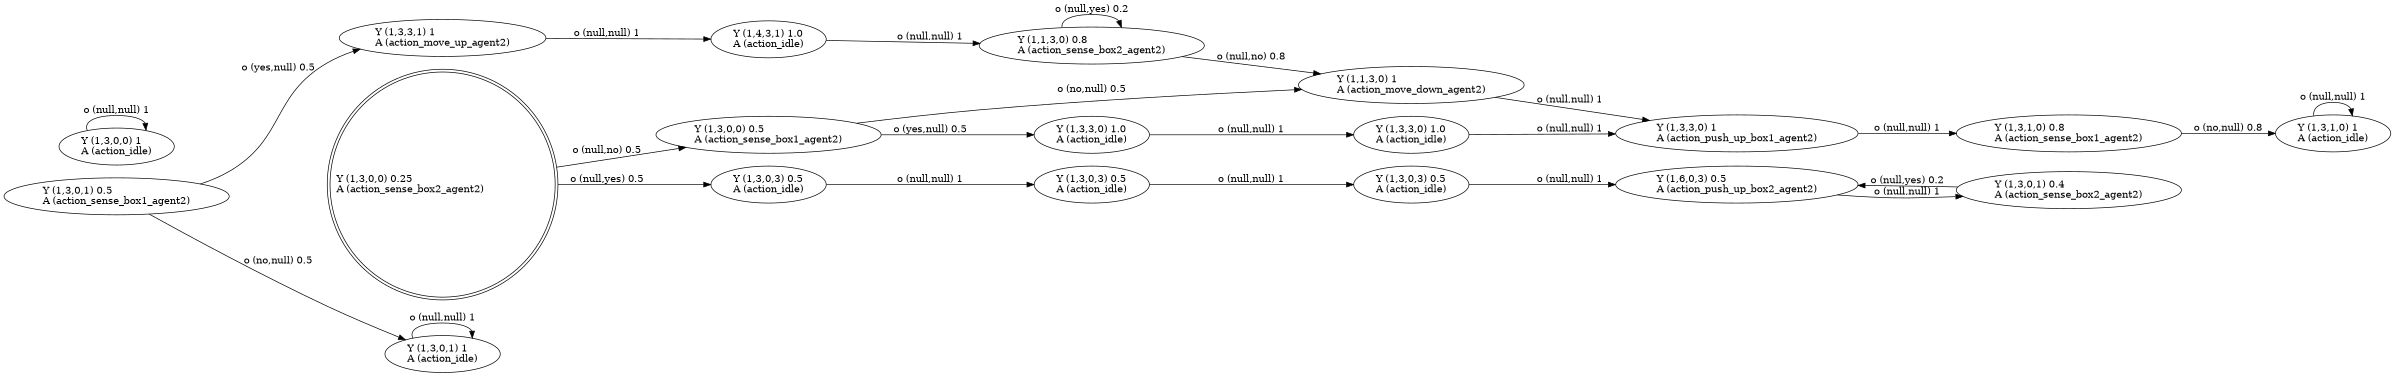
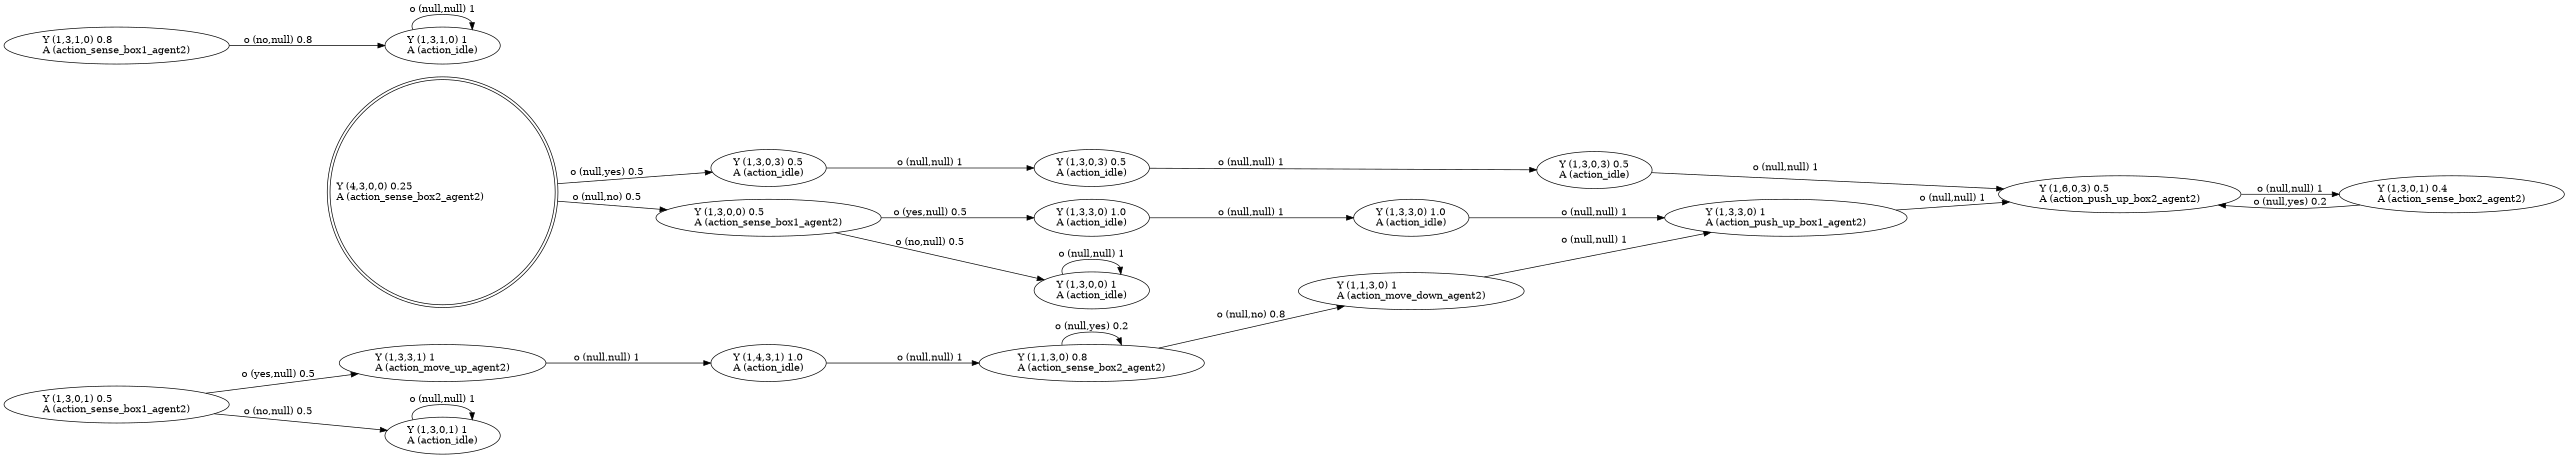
(1075, 102) -> (936, 255)
(1904, 133) -> (1949, 206)
(443, 185) -> (443, 192)
